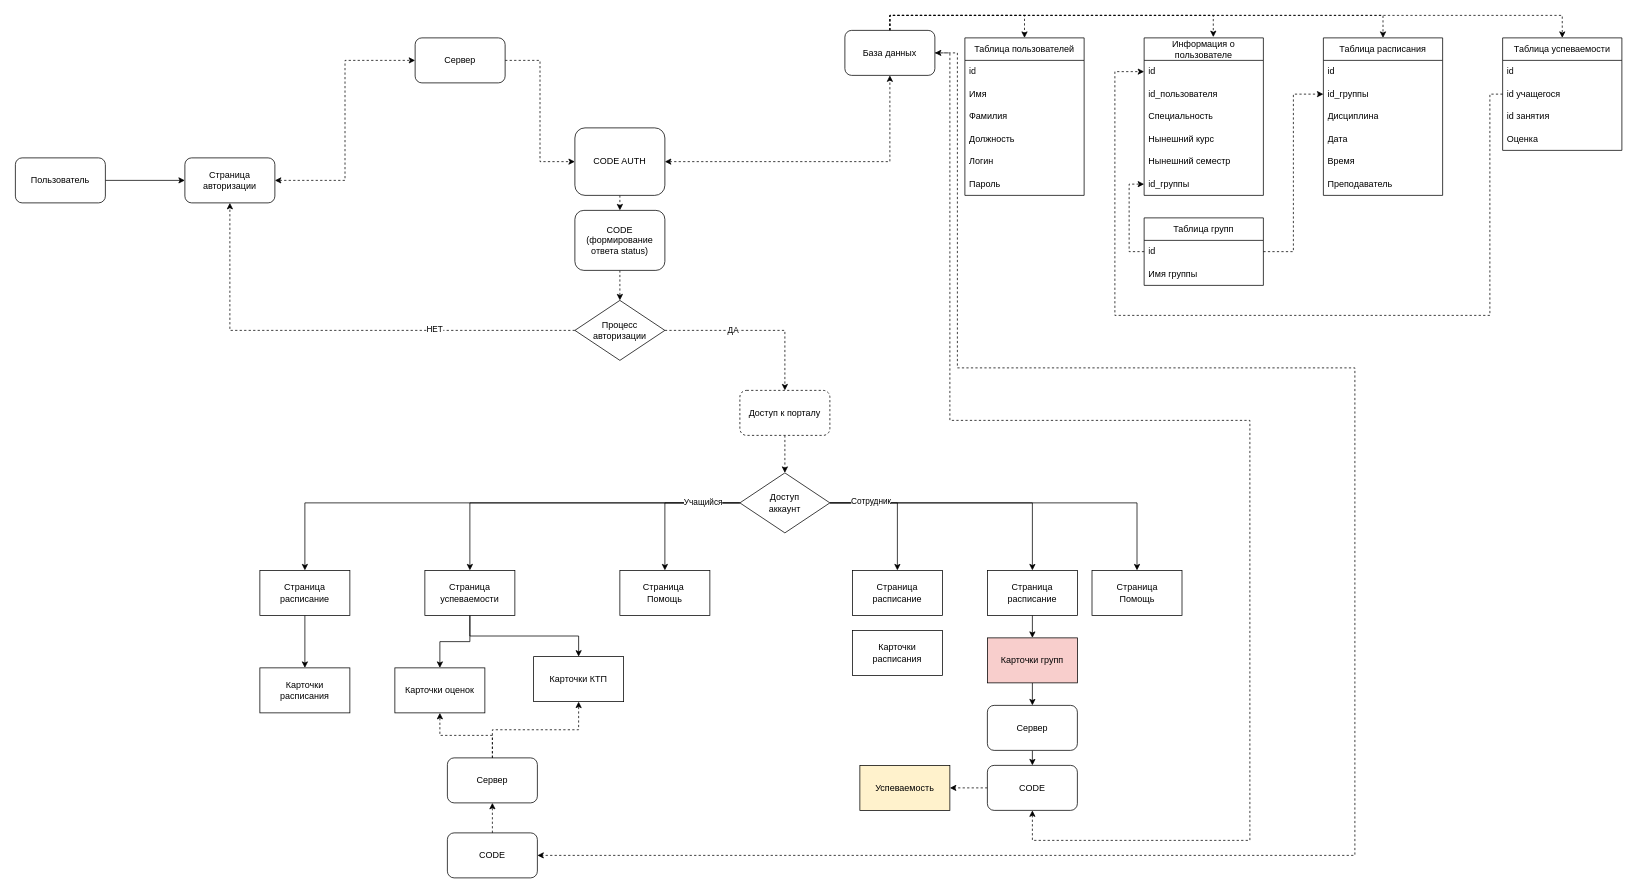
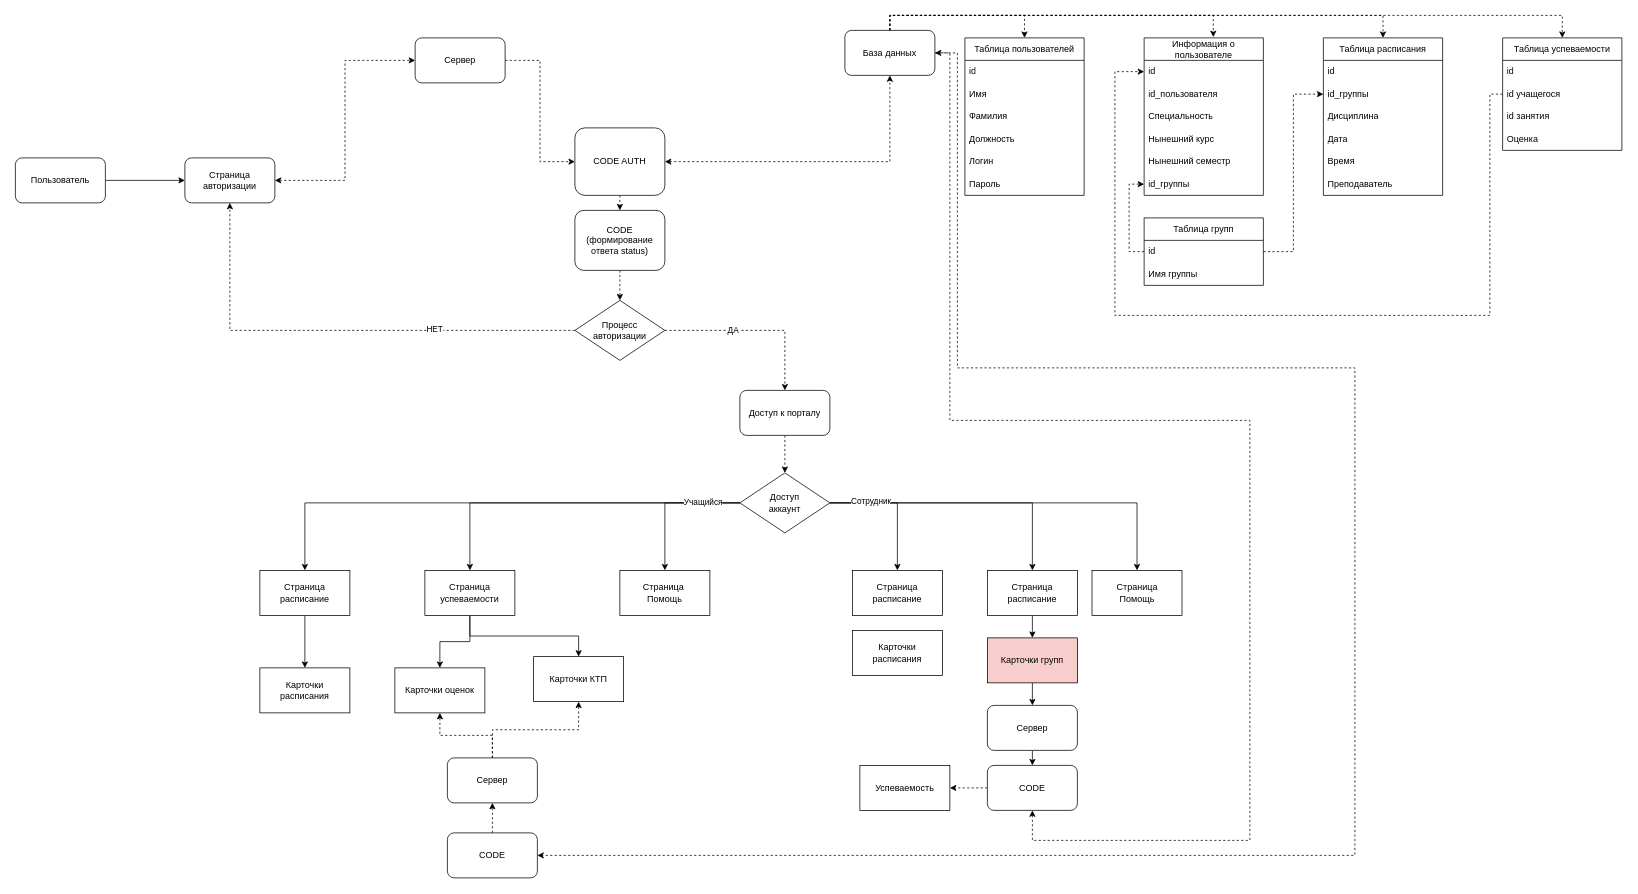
(785, 413) -> (785, 413)
(905, 788) -> (905, 788)
